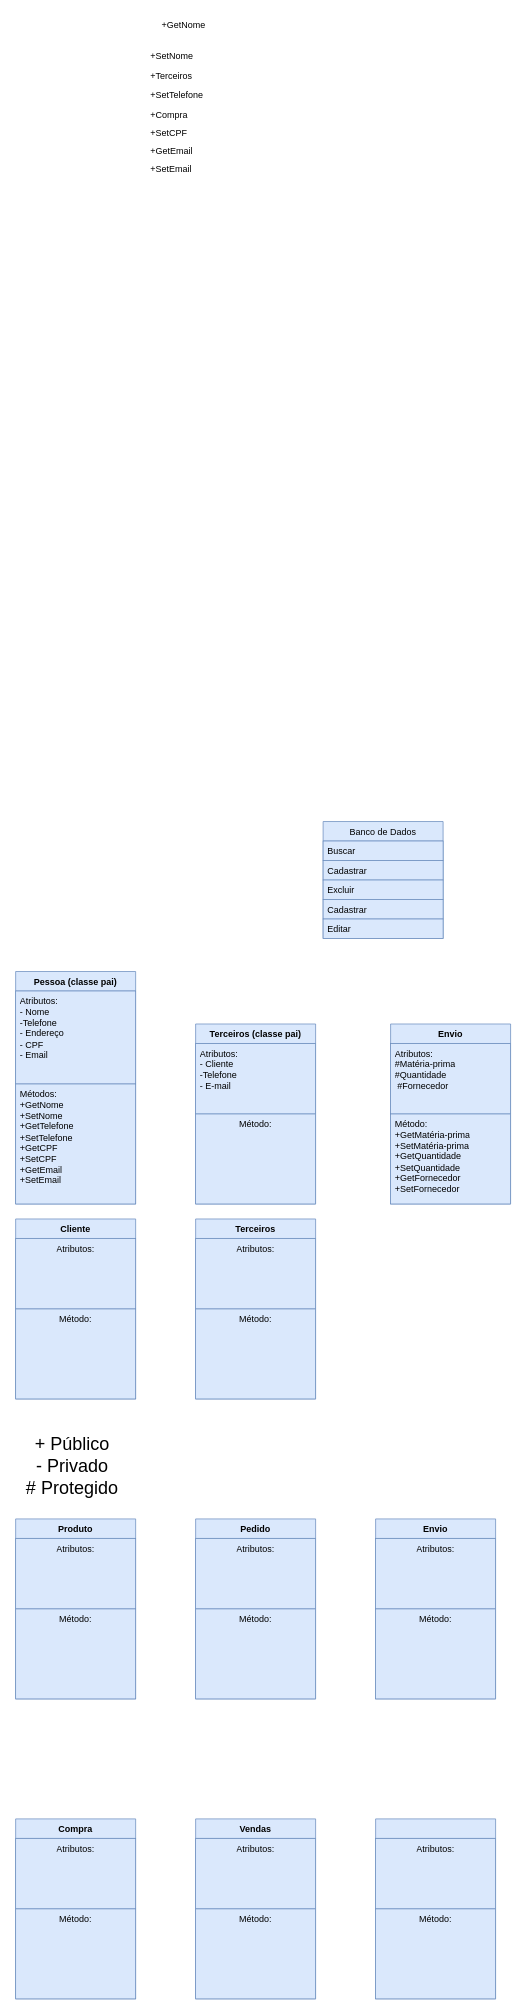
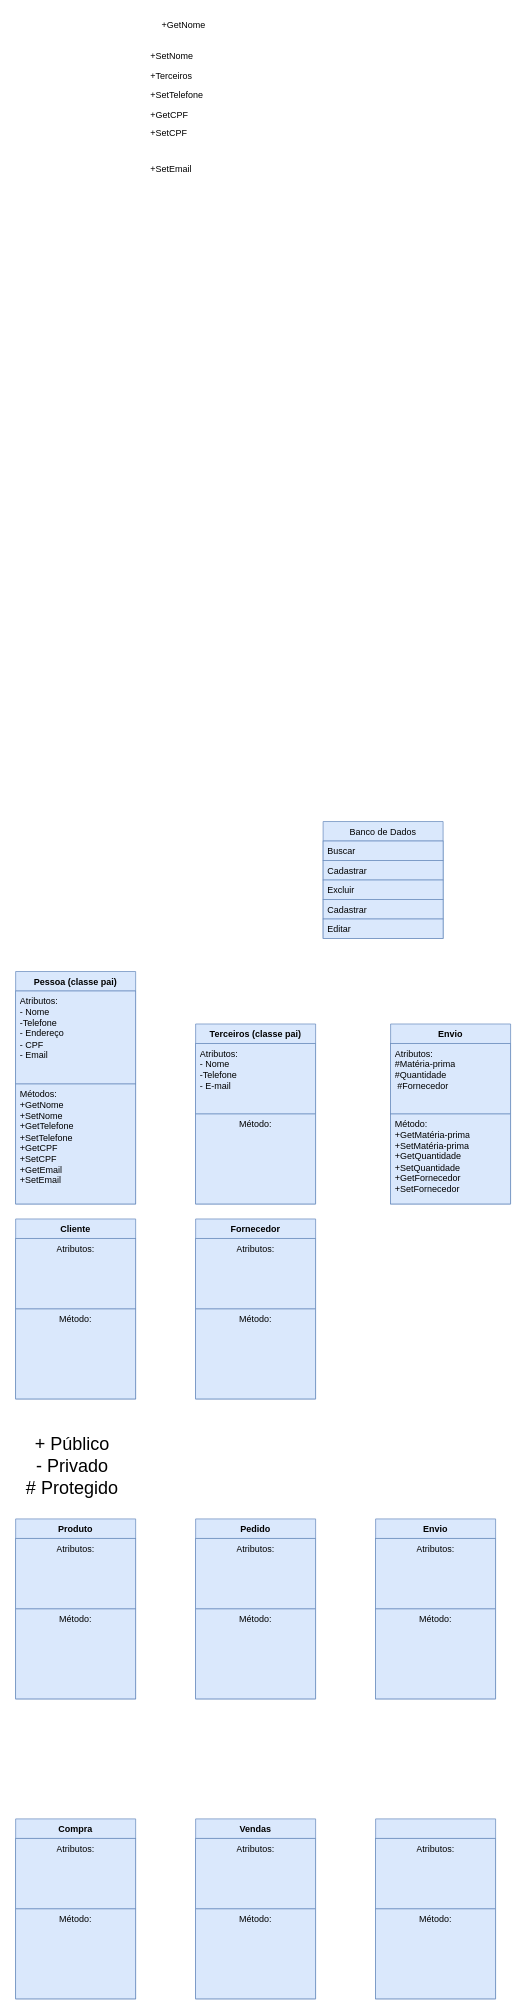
(168, 115) -> (168, 115)
(206, 150) -> none
(223, 1070) -> (223, 1070)
(255, 1230) -> (255, 1230)
